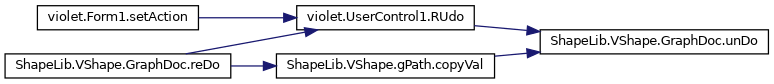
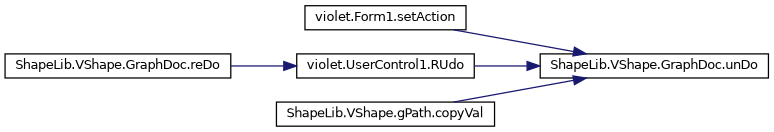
(241, 18) -> (514, 41)
(247, 66) -> none
